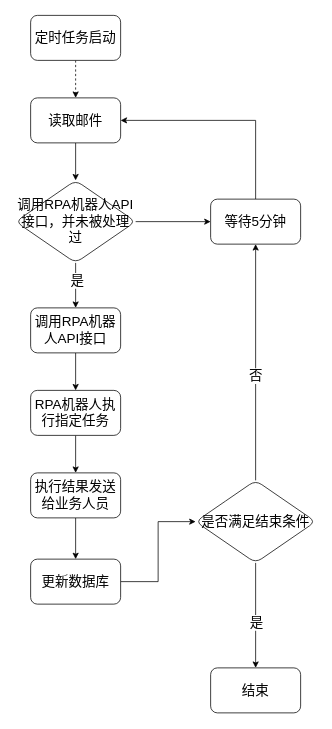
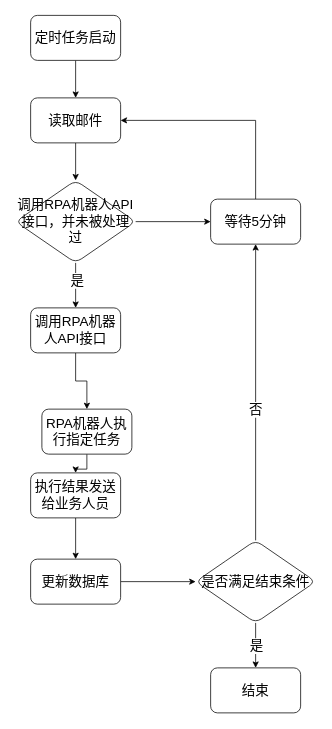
(75, 77) -> (75, 77)
(75, 413) -> (87, 432)
(255, 522) -> (255, 582)
